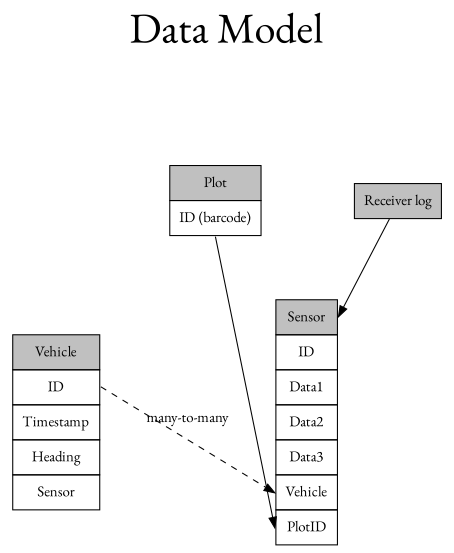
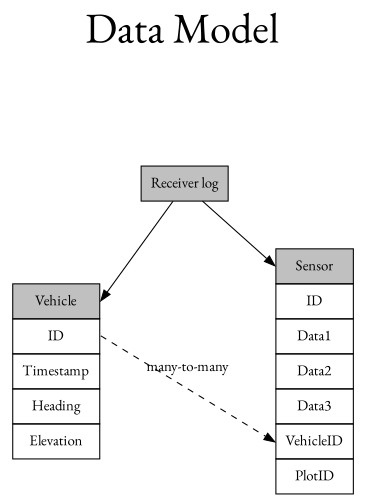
(215, 201) -> none
none -> (140, 247)
(56, 492) -> (56, 441)
(307, 492) -> (315, 441)
